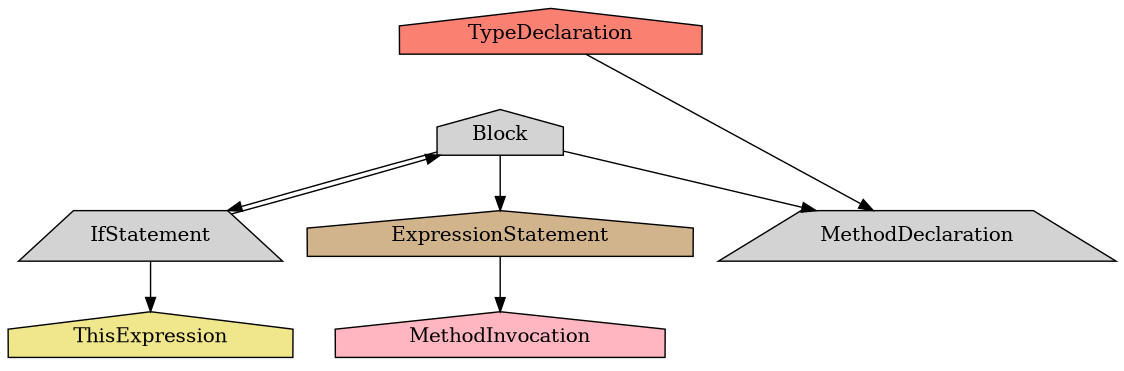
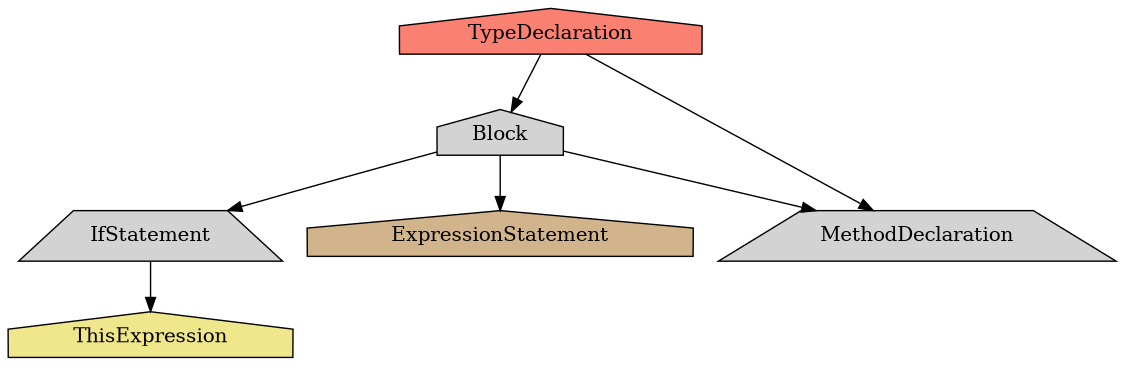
(329, 187) -> (529, 77)
(500, 337) -> none
